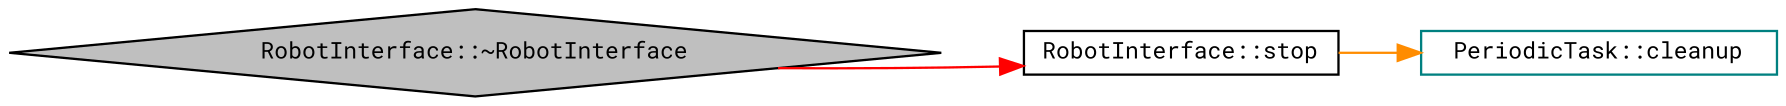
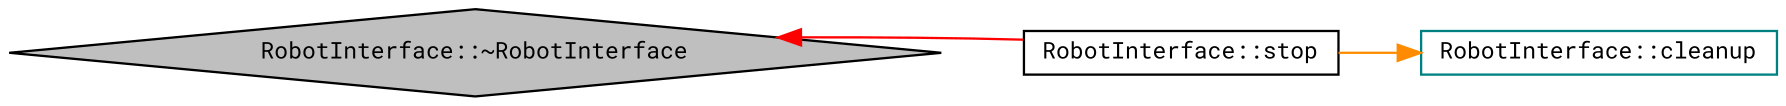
(1599, 53) -> (1599, 53)
(889, 68) -> (912, 38)
